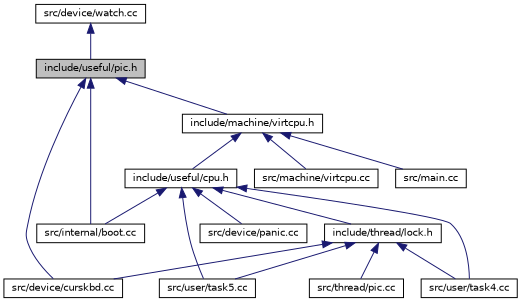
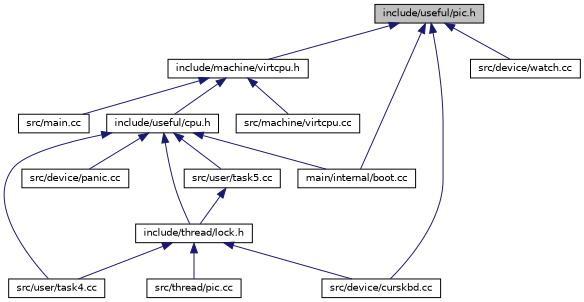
(91, 46) -> (482, 44)
(91, 233) -> (357, 178)
(290, 262) -> (210, 210)
